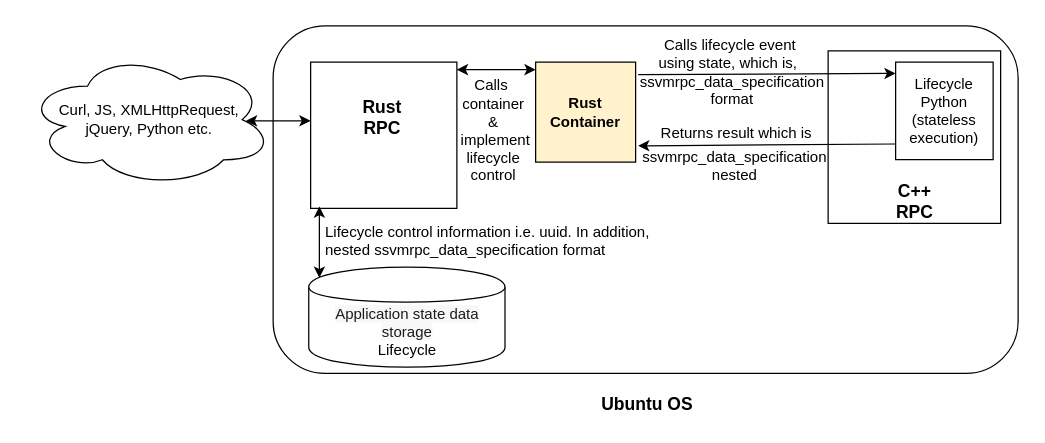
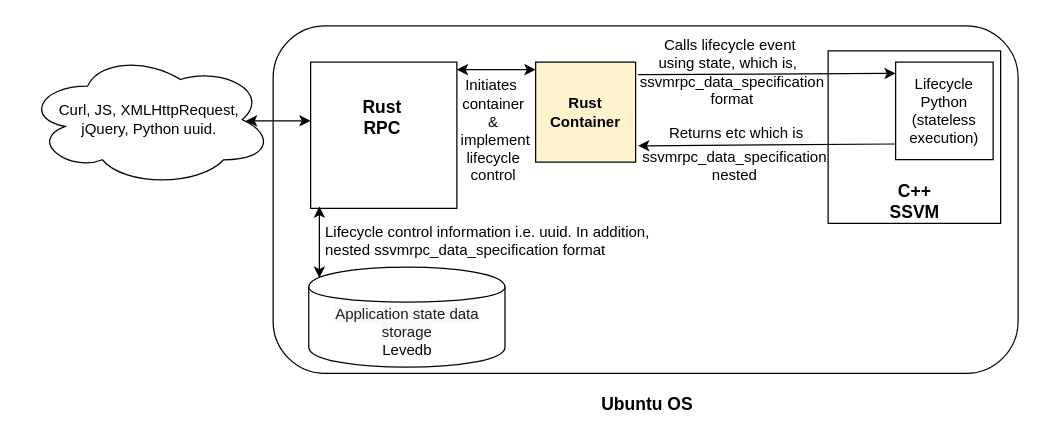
(149, 119) -> (149, 119)
(494, 131) -> (494, 131)
(739, 133) -> (739, 133)
(915, 201) -> (915, 201)
(408, 332) -> (408, 332)
